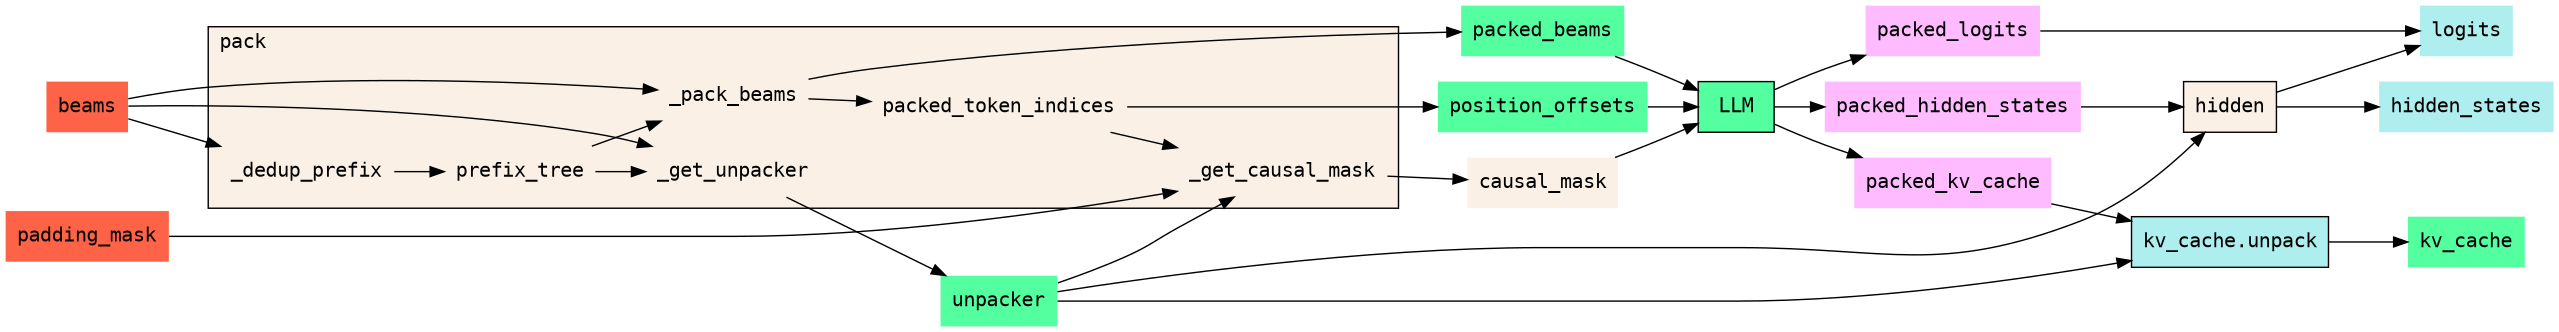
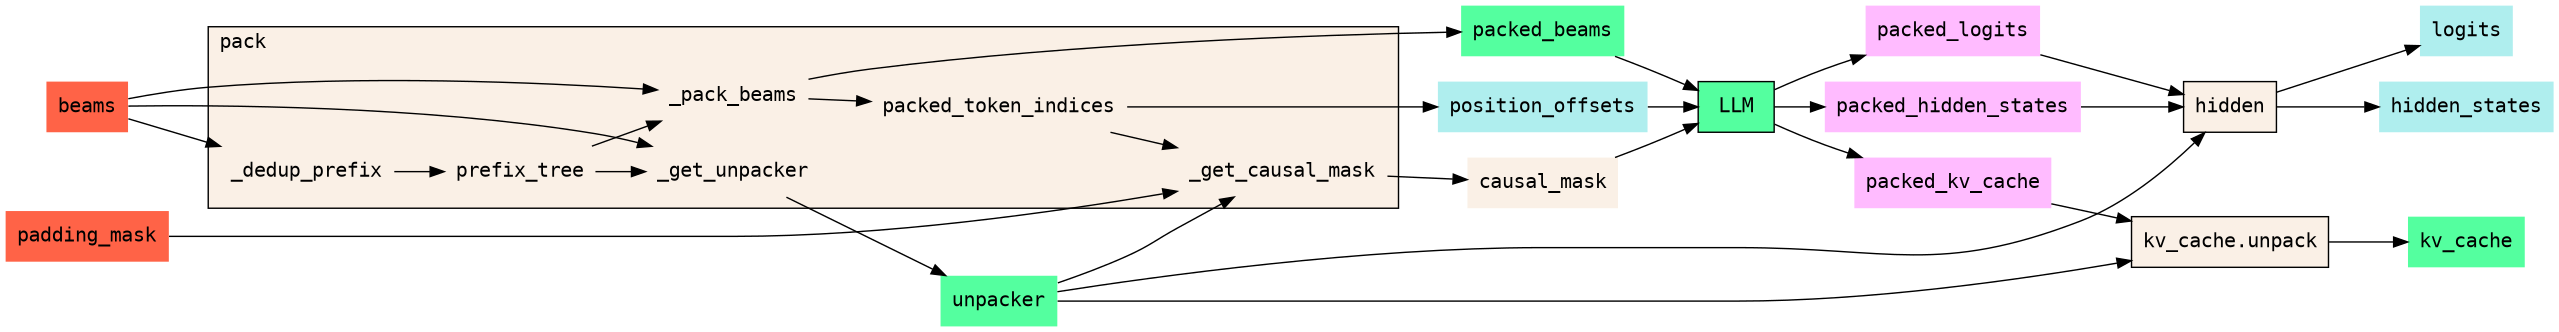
(2223, 31) -> (2105, 73)
(1543, 107) -> (1543, 107)
(2230, 242) -> (2230, 242)
